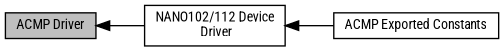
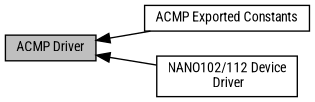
(316, 26) -> (130, 35)
